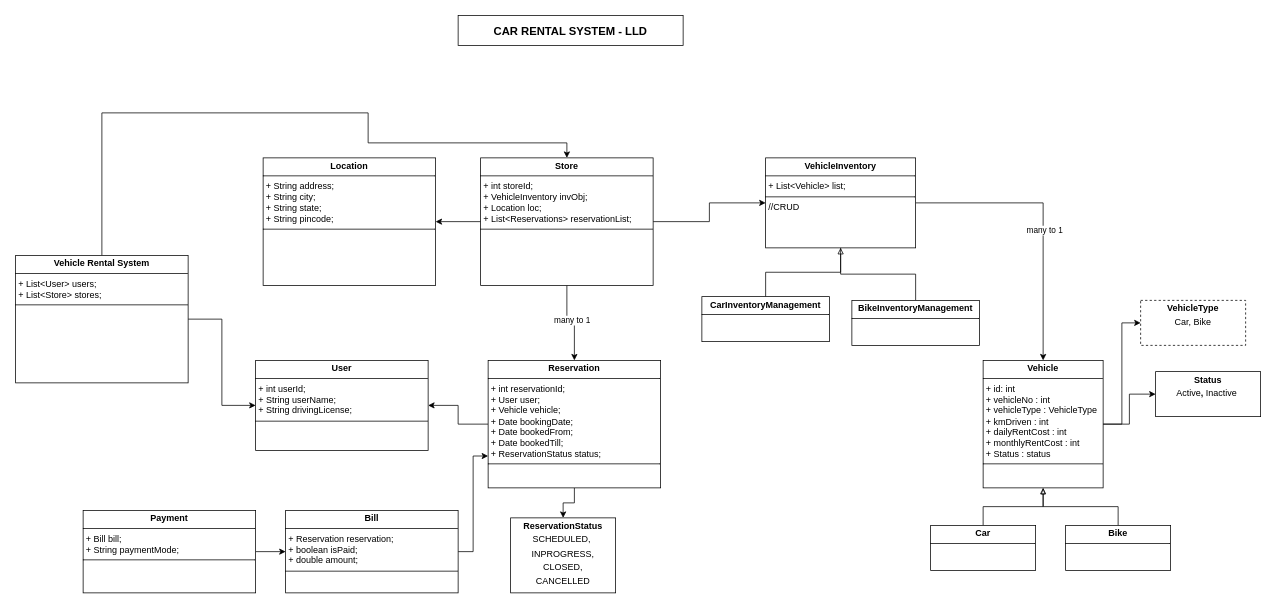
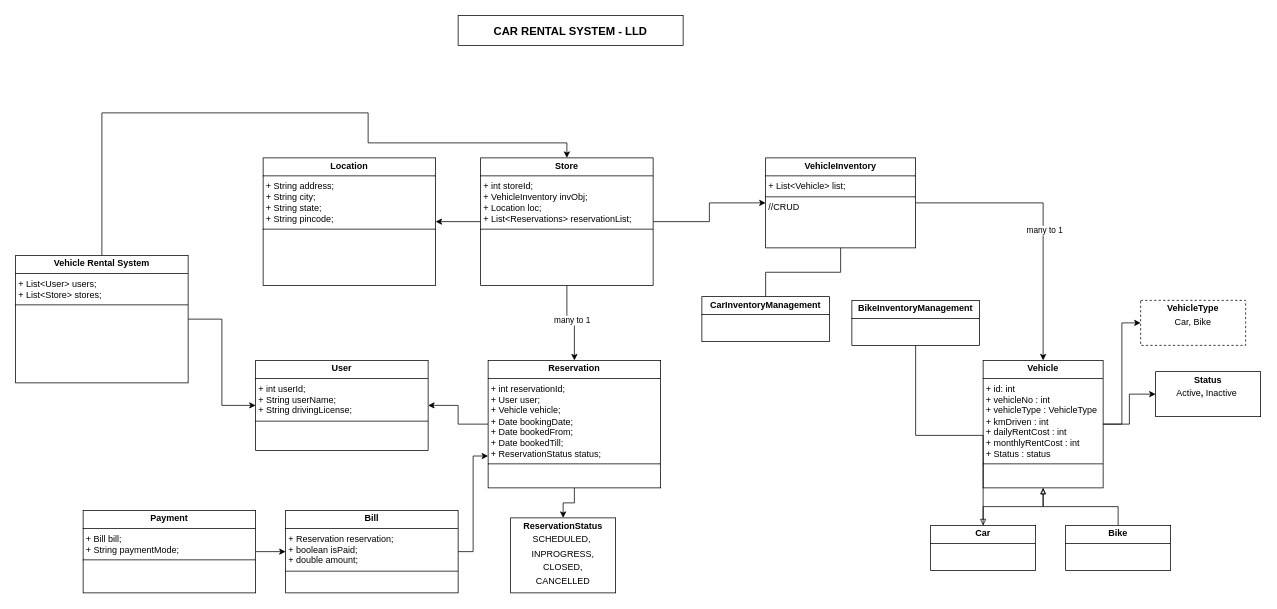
(891, 274) -> (915, 424)
